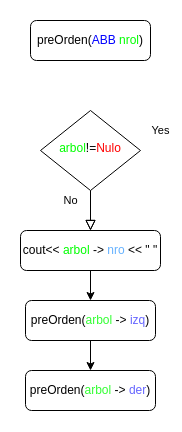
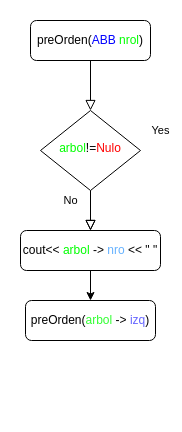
none -> (91, 80)
(91, 360) -> none
(91, 391) -> none
